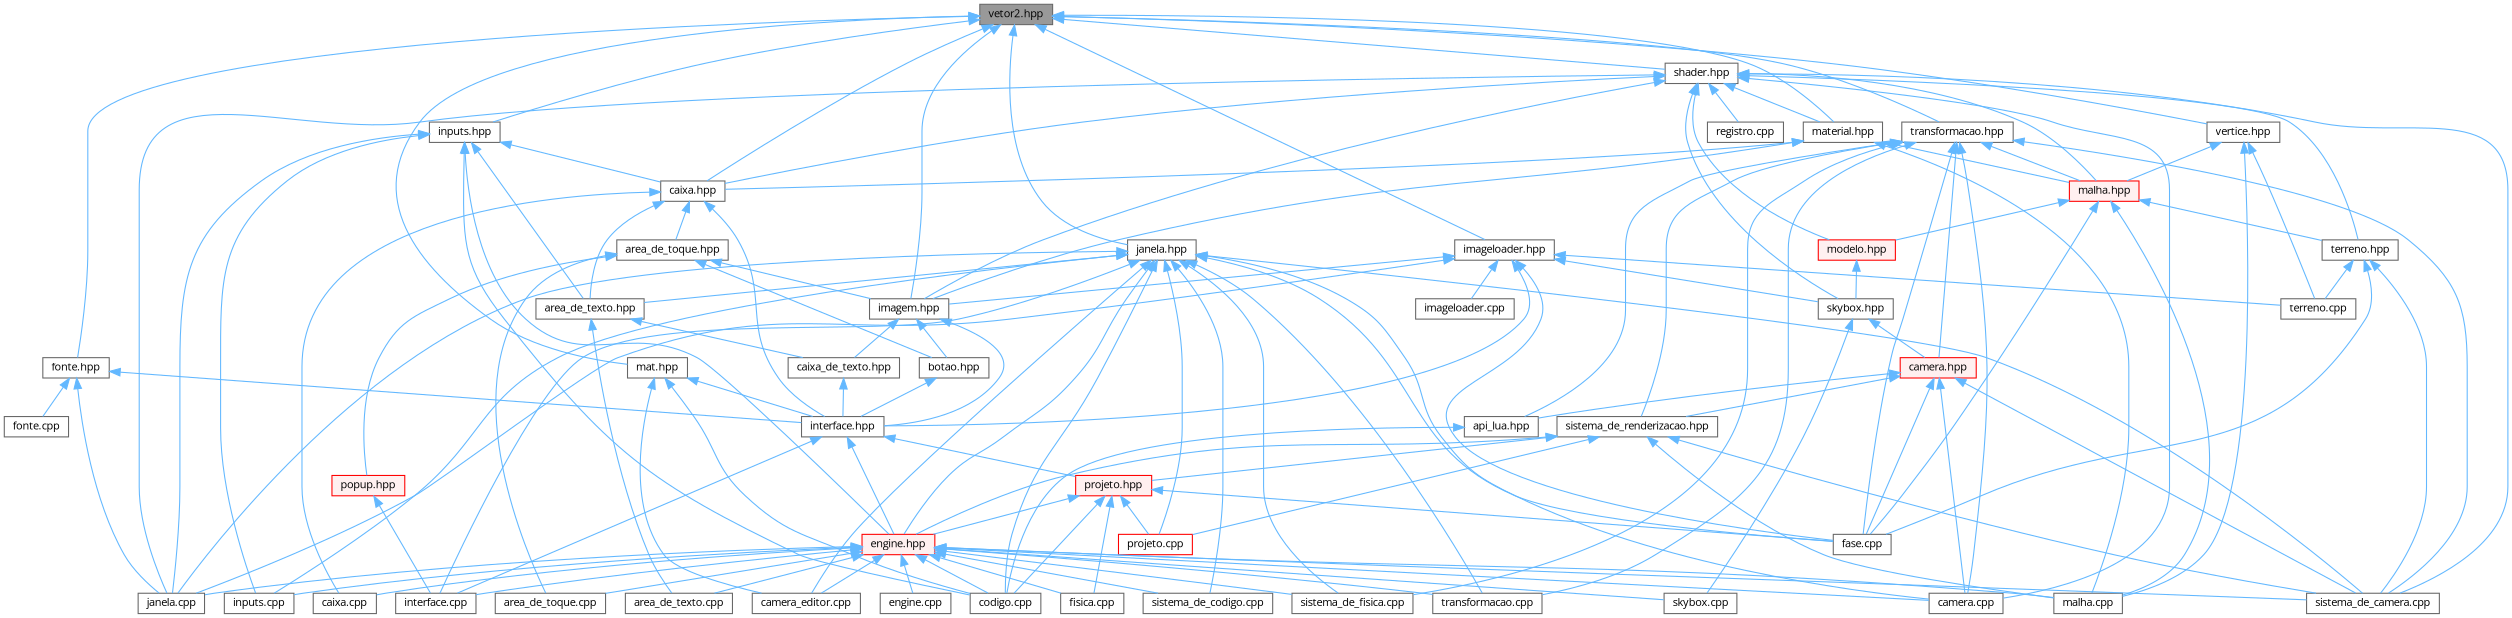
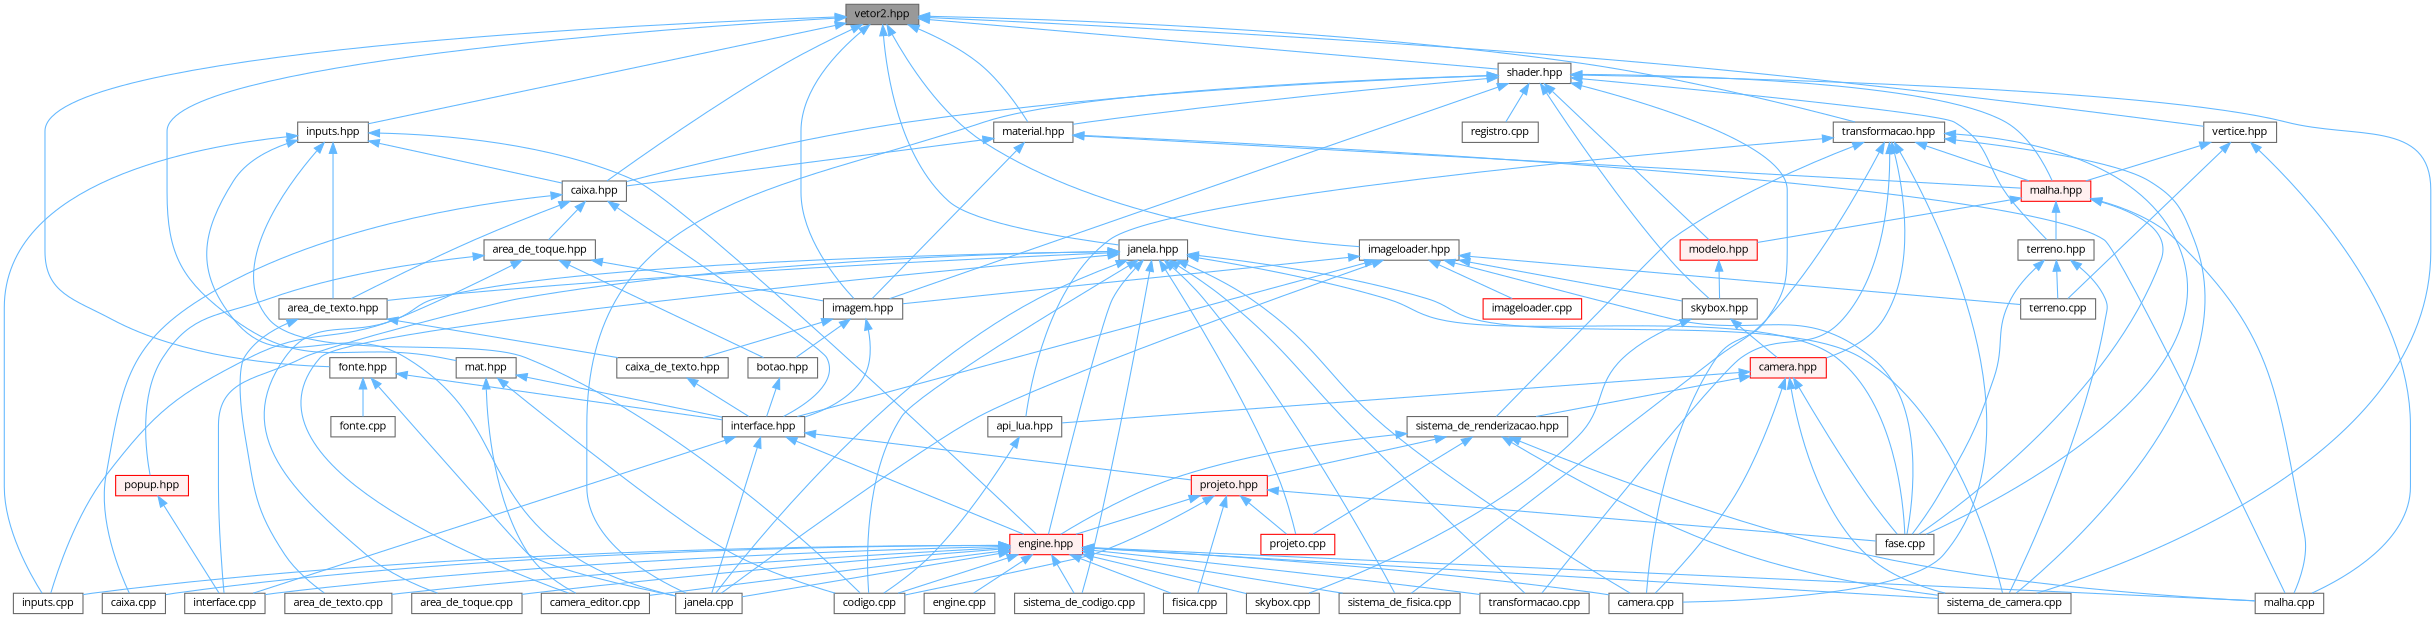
(1465, 309) -> (1532, 309)
none -> (735, 520)
